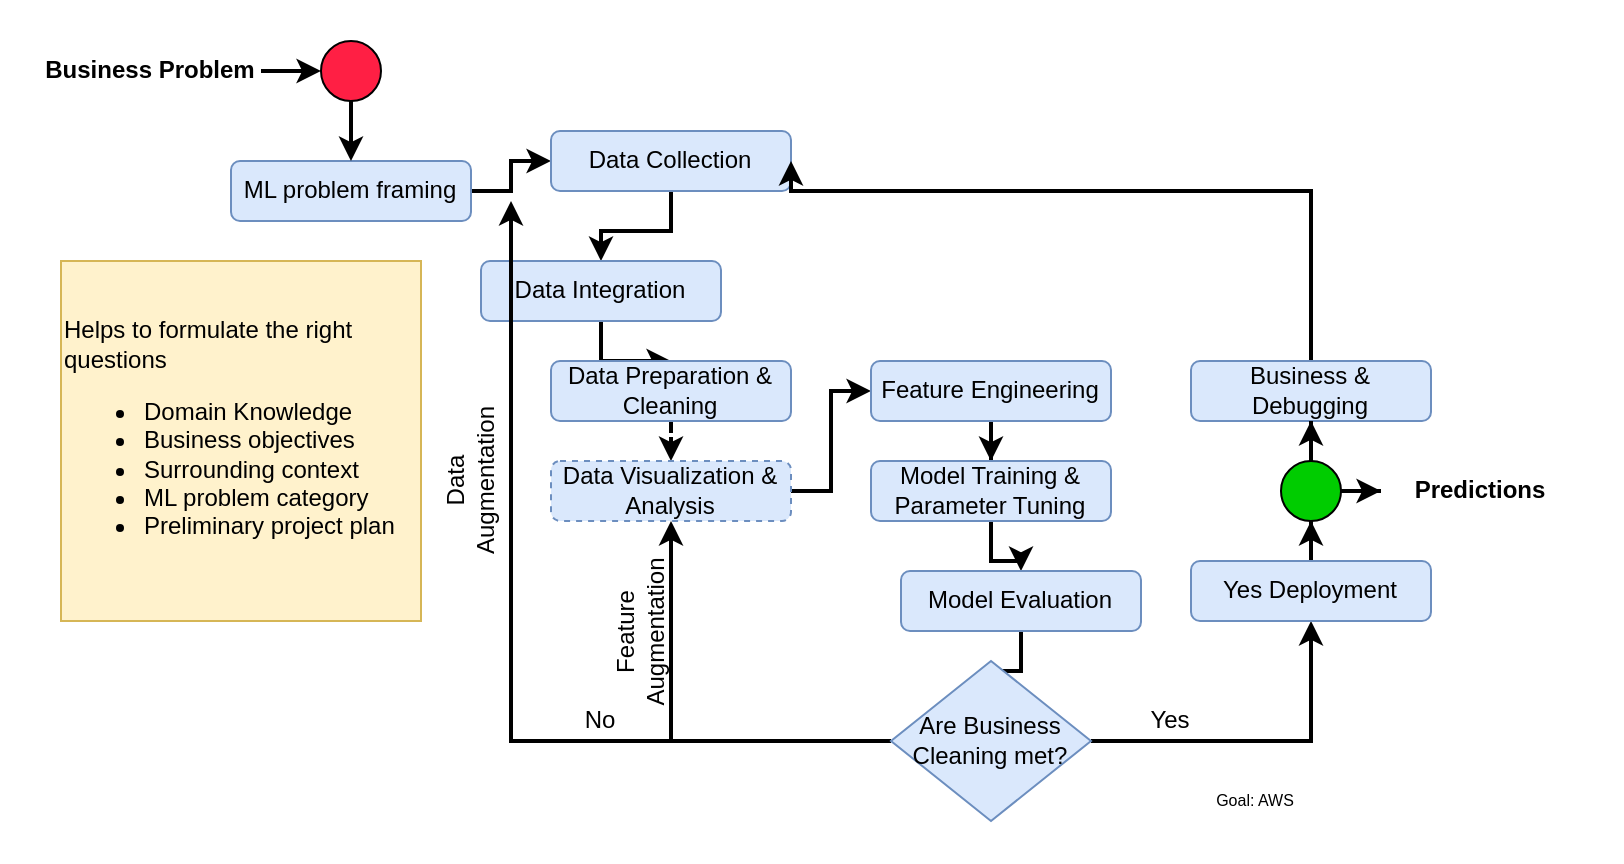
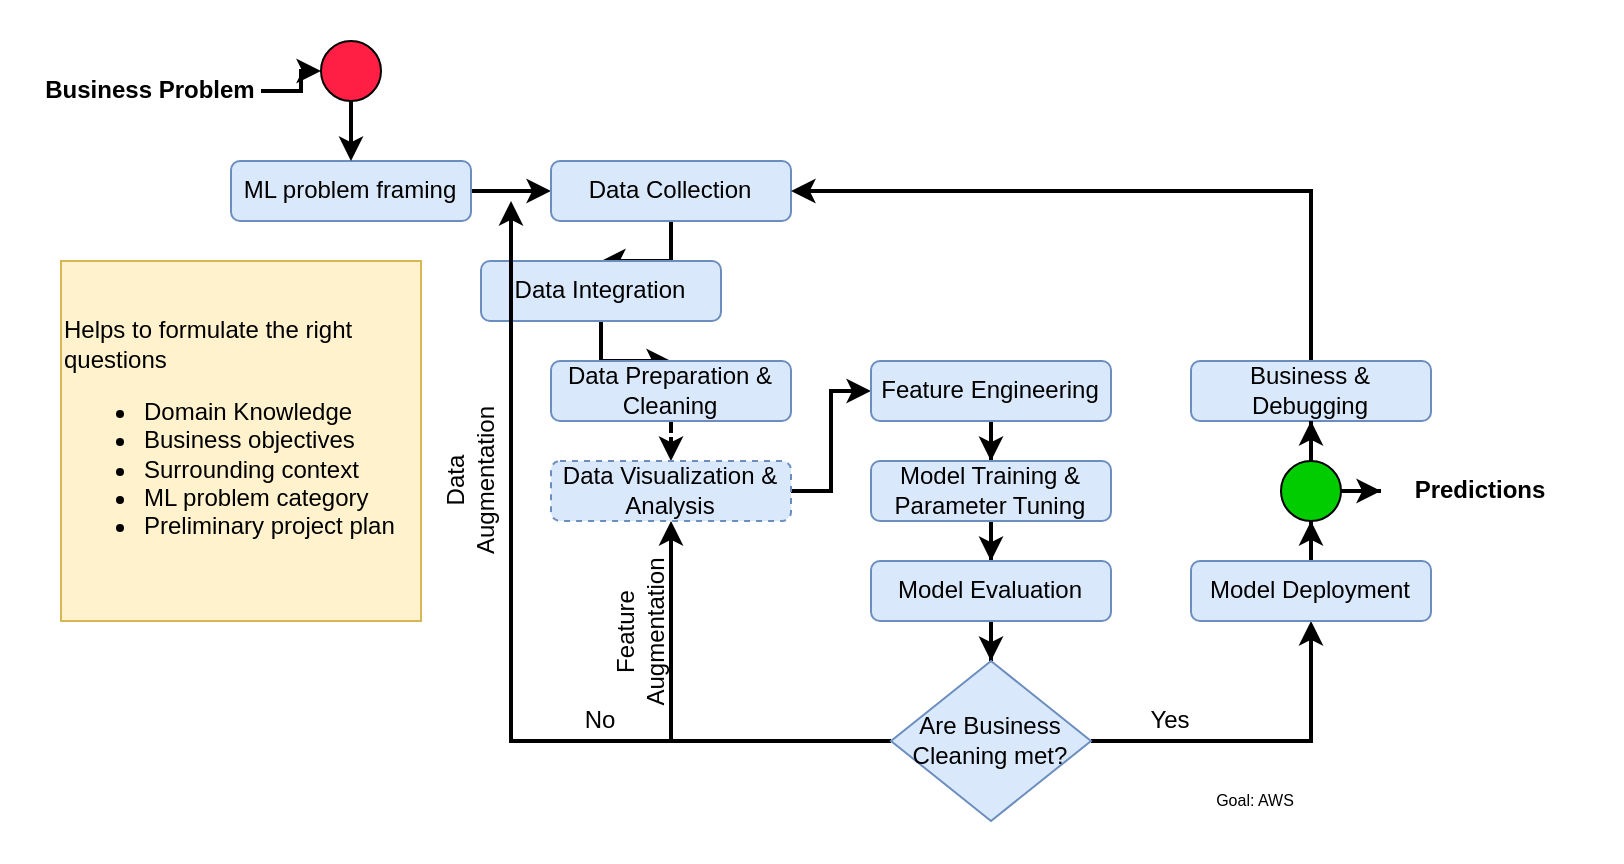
(151, 71) -> (151, 91)
(671, 161) -> (671, 191)
(1311, 591) -> (1311, 591)
(1021, 601) -> (991, 591)
